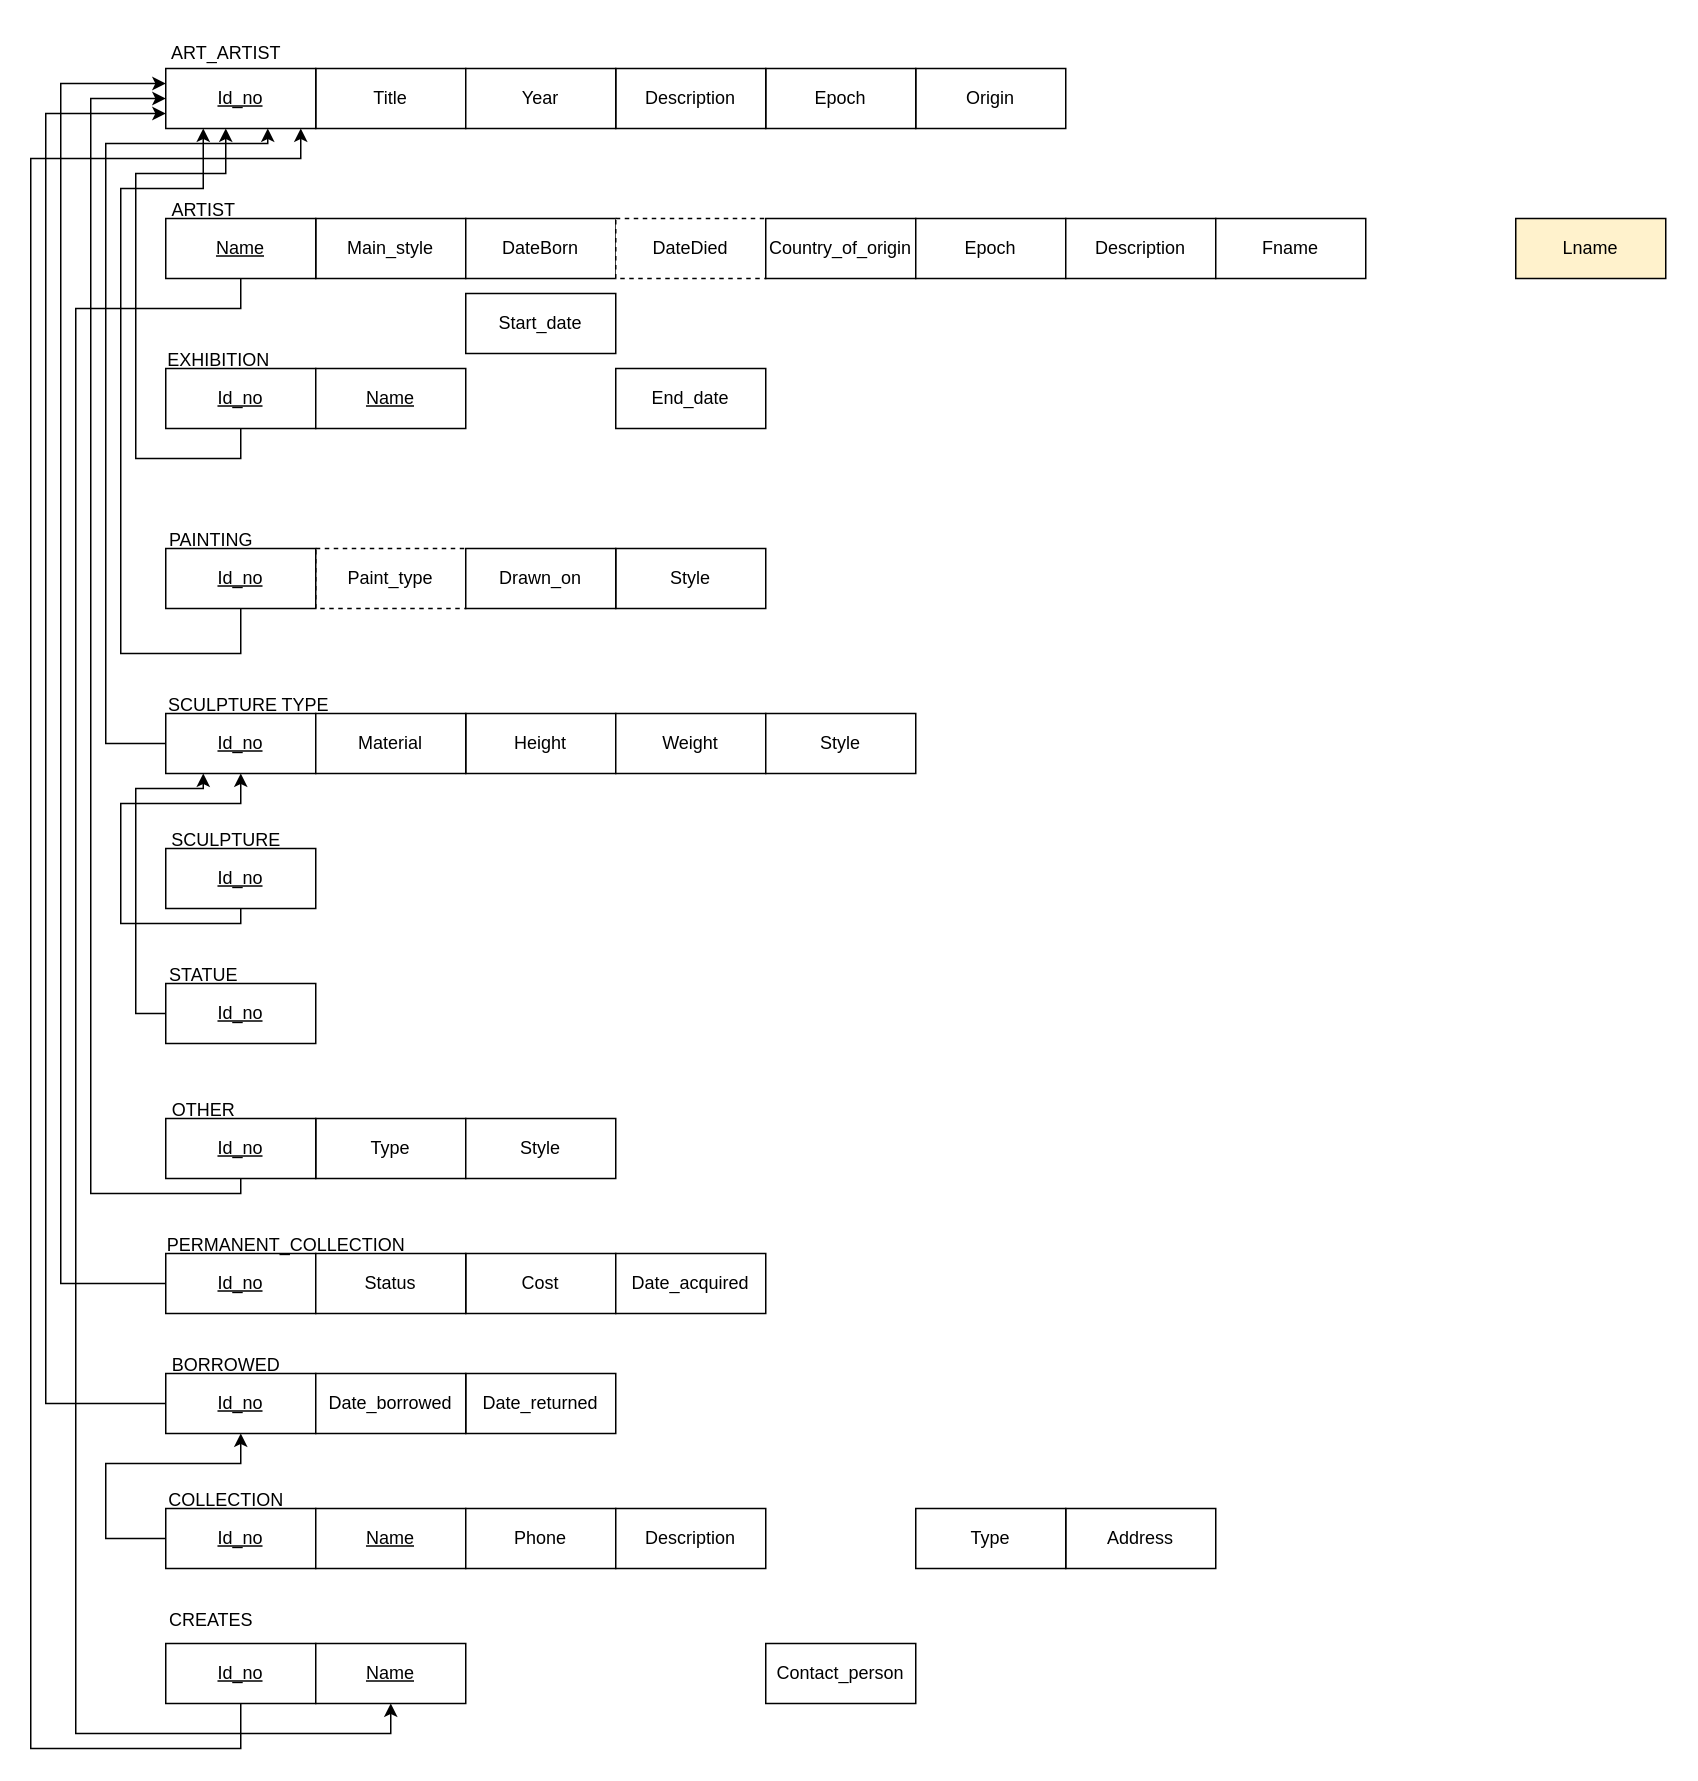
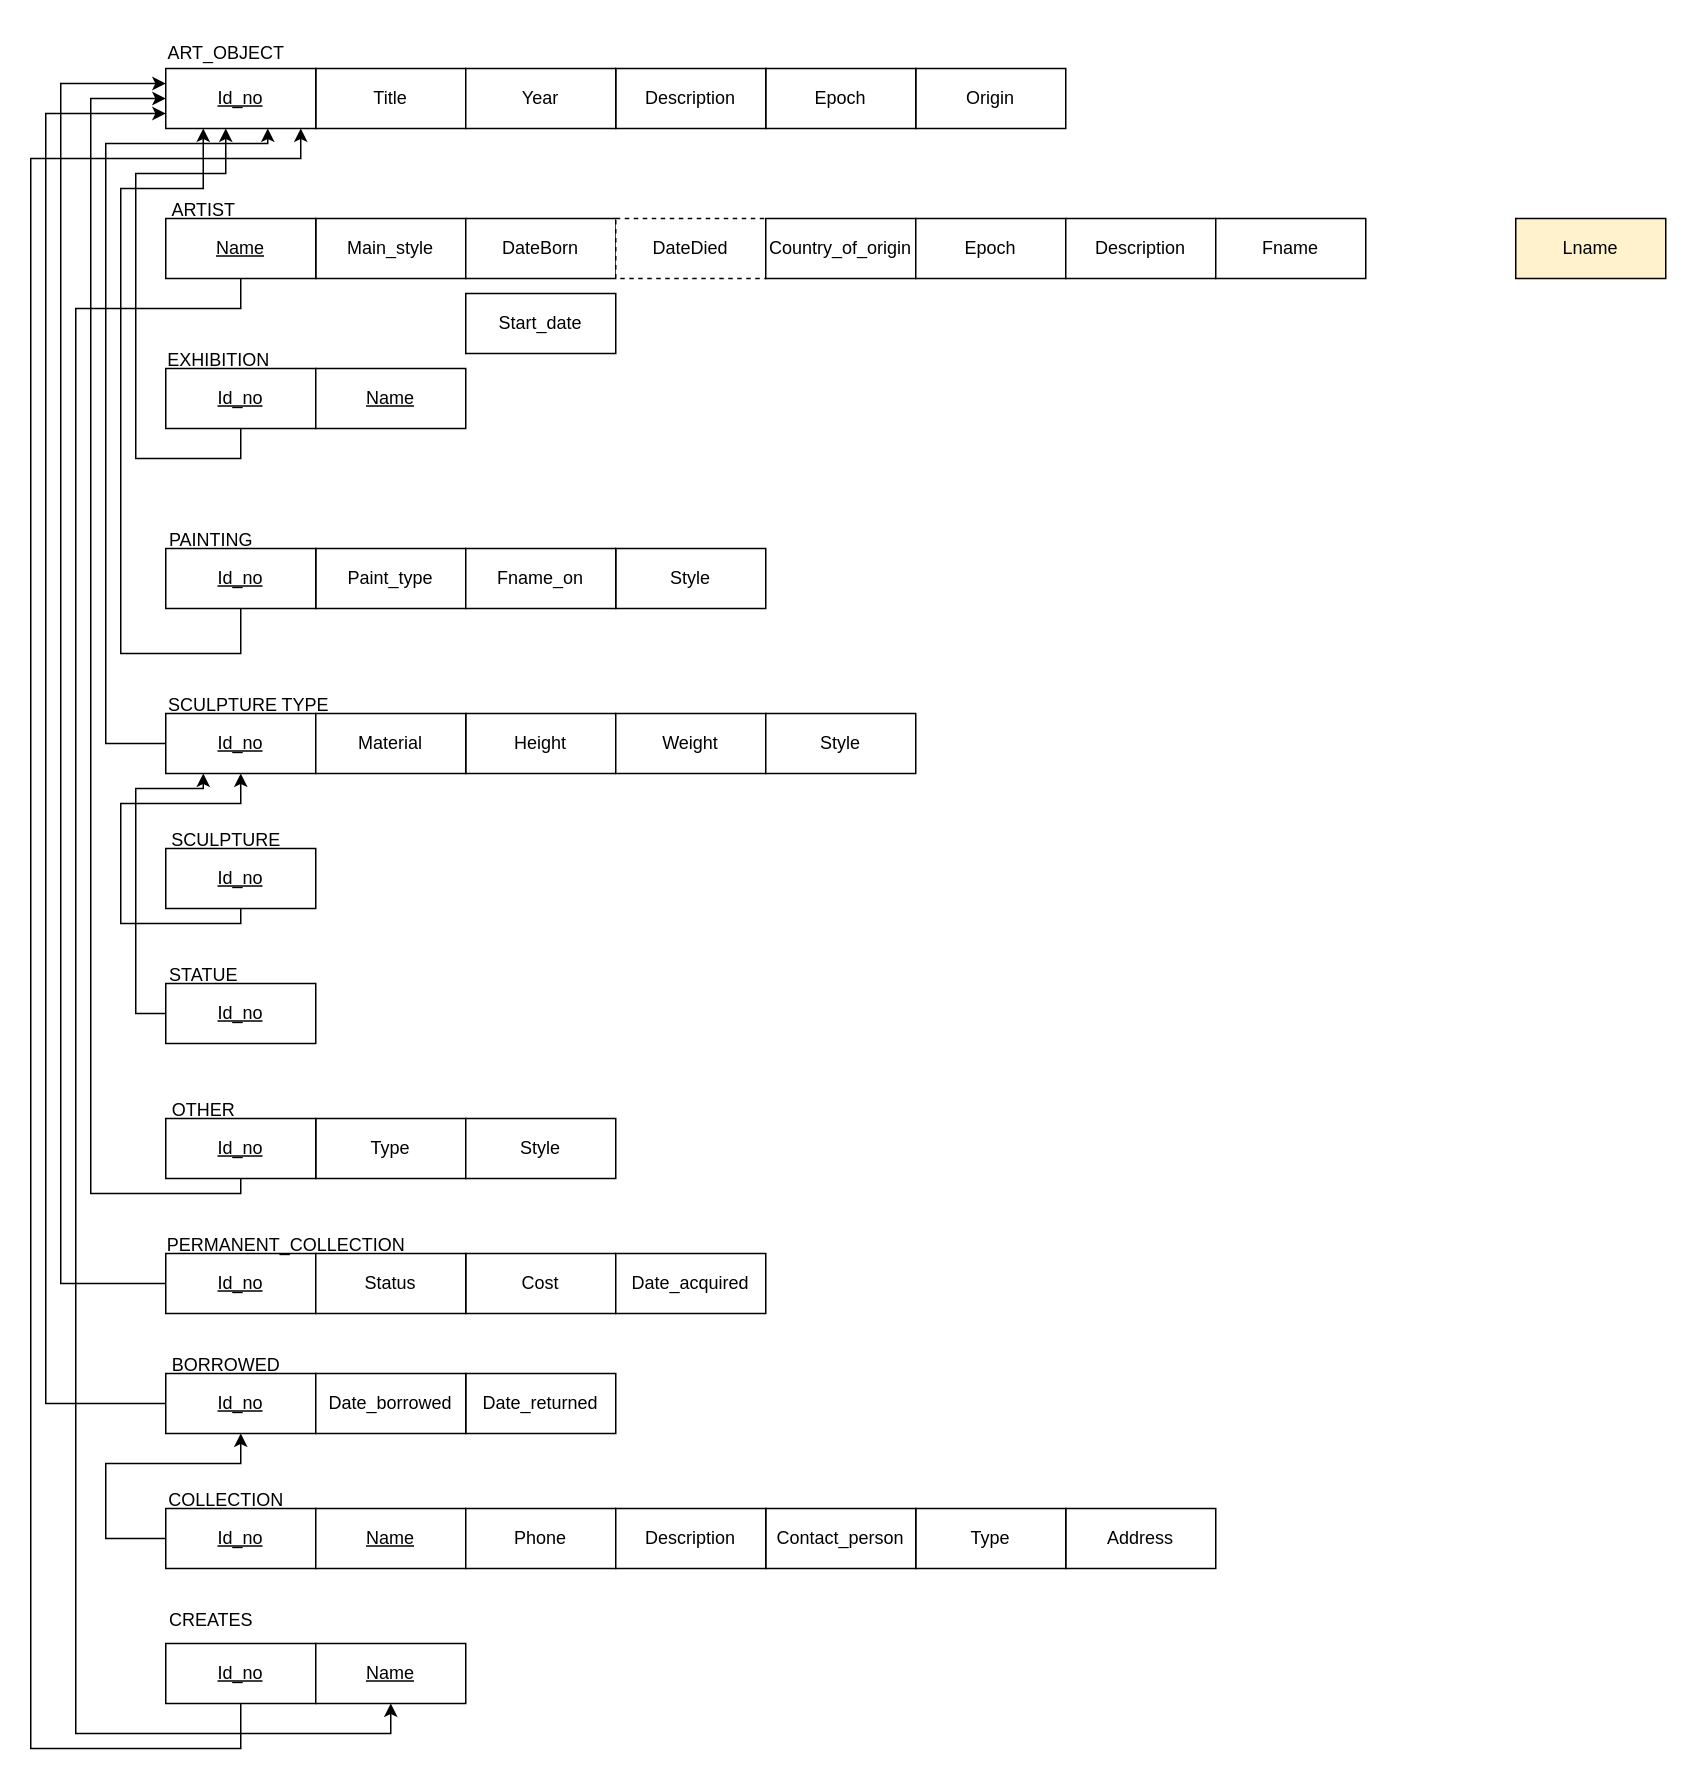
(227, 53) -> (227, 53)
(691, 398) -> none
(391, 578) -> (391, 578)
(541, 578) -> (541, 578)
(841, 1673) -> (841, 1538)
